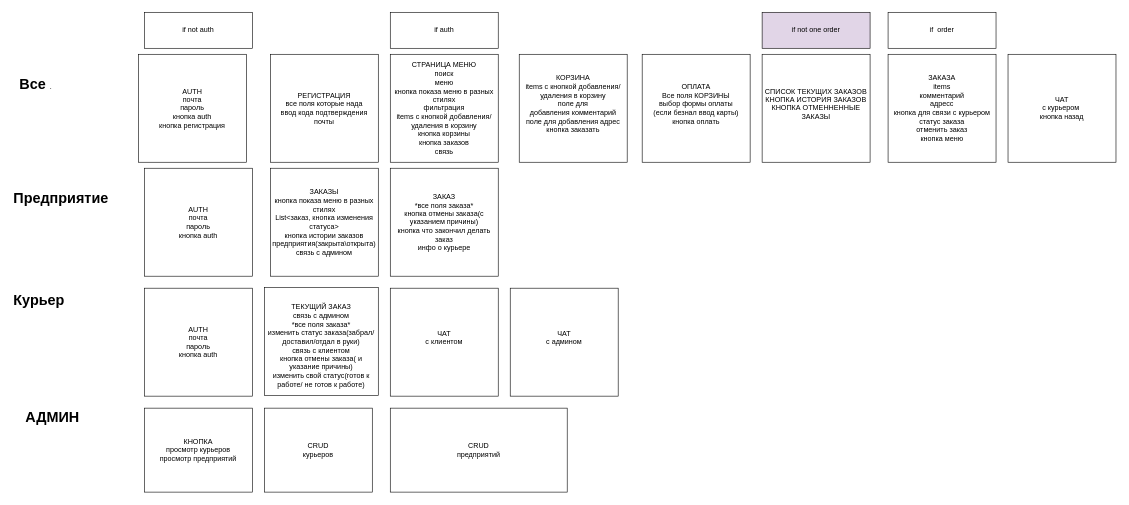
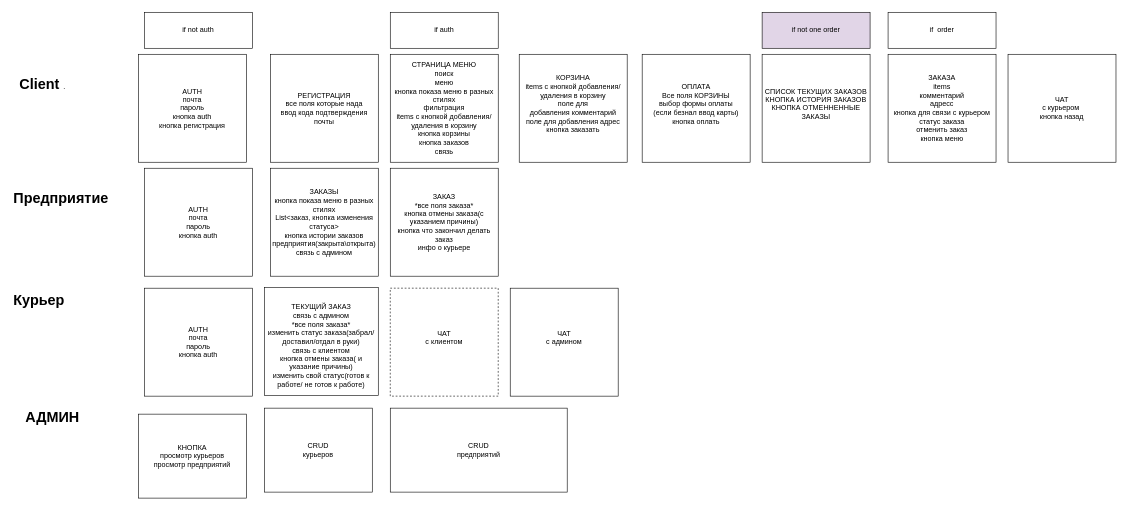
(29, 81) -> (33, 81)
(444, 342) -> (444, 342)
(198, 450) -> (192, 456)
